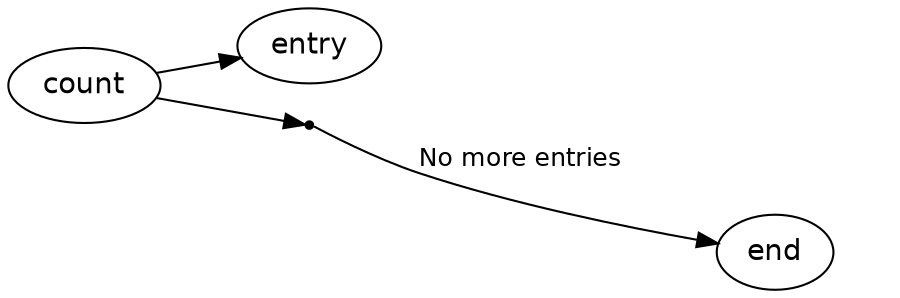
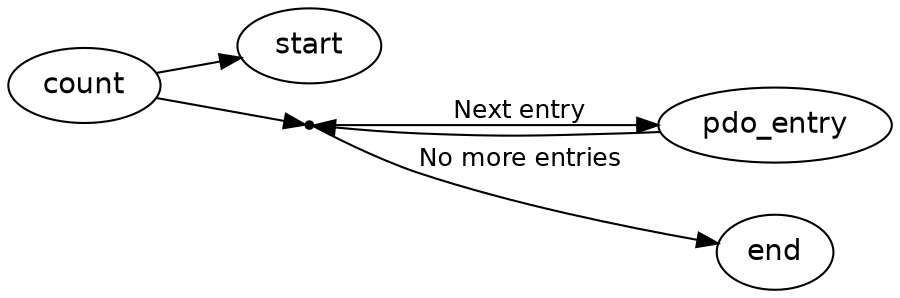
(309, 46) -> (309, 46)
none -> (775, 125)
